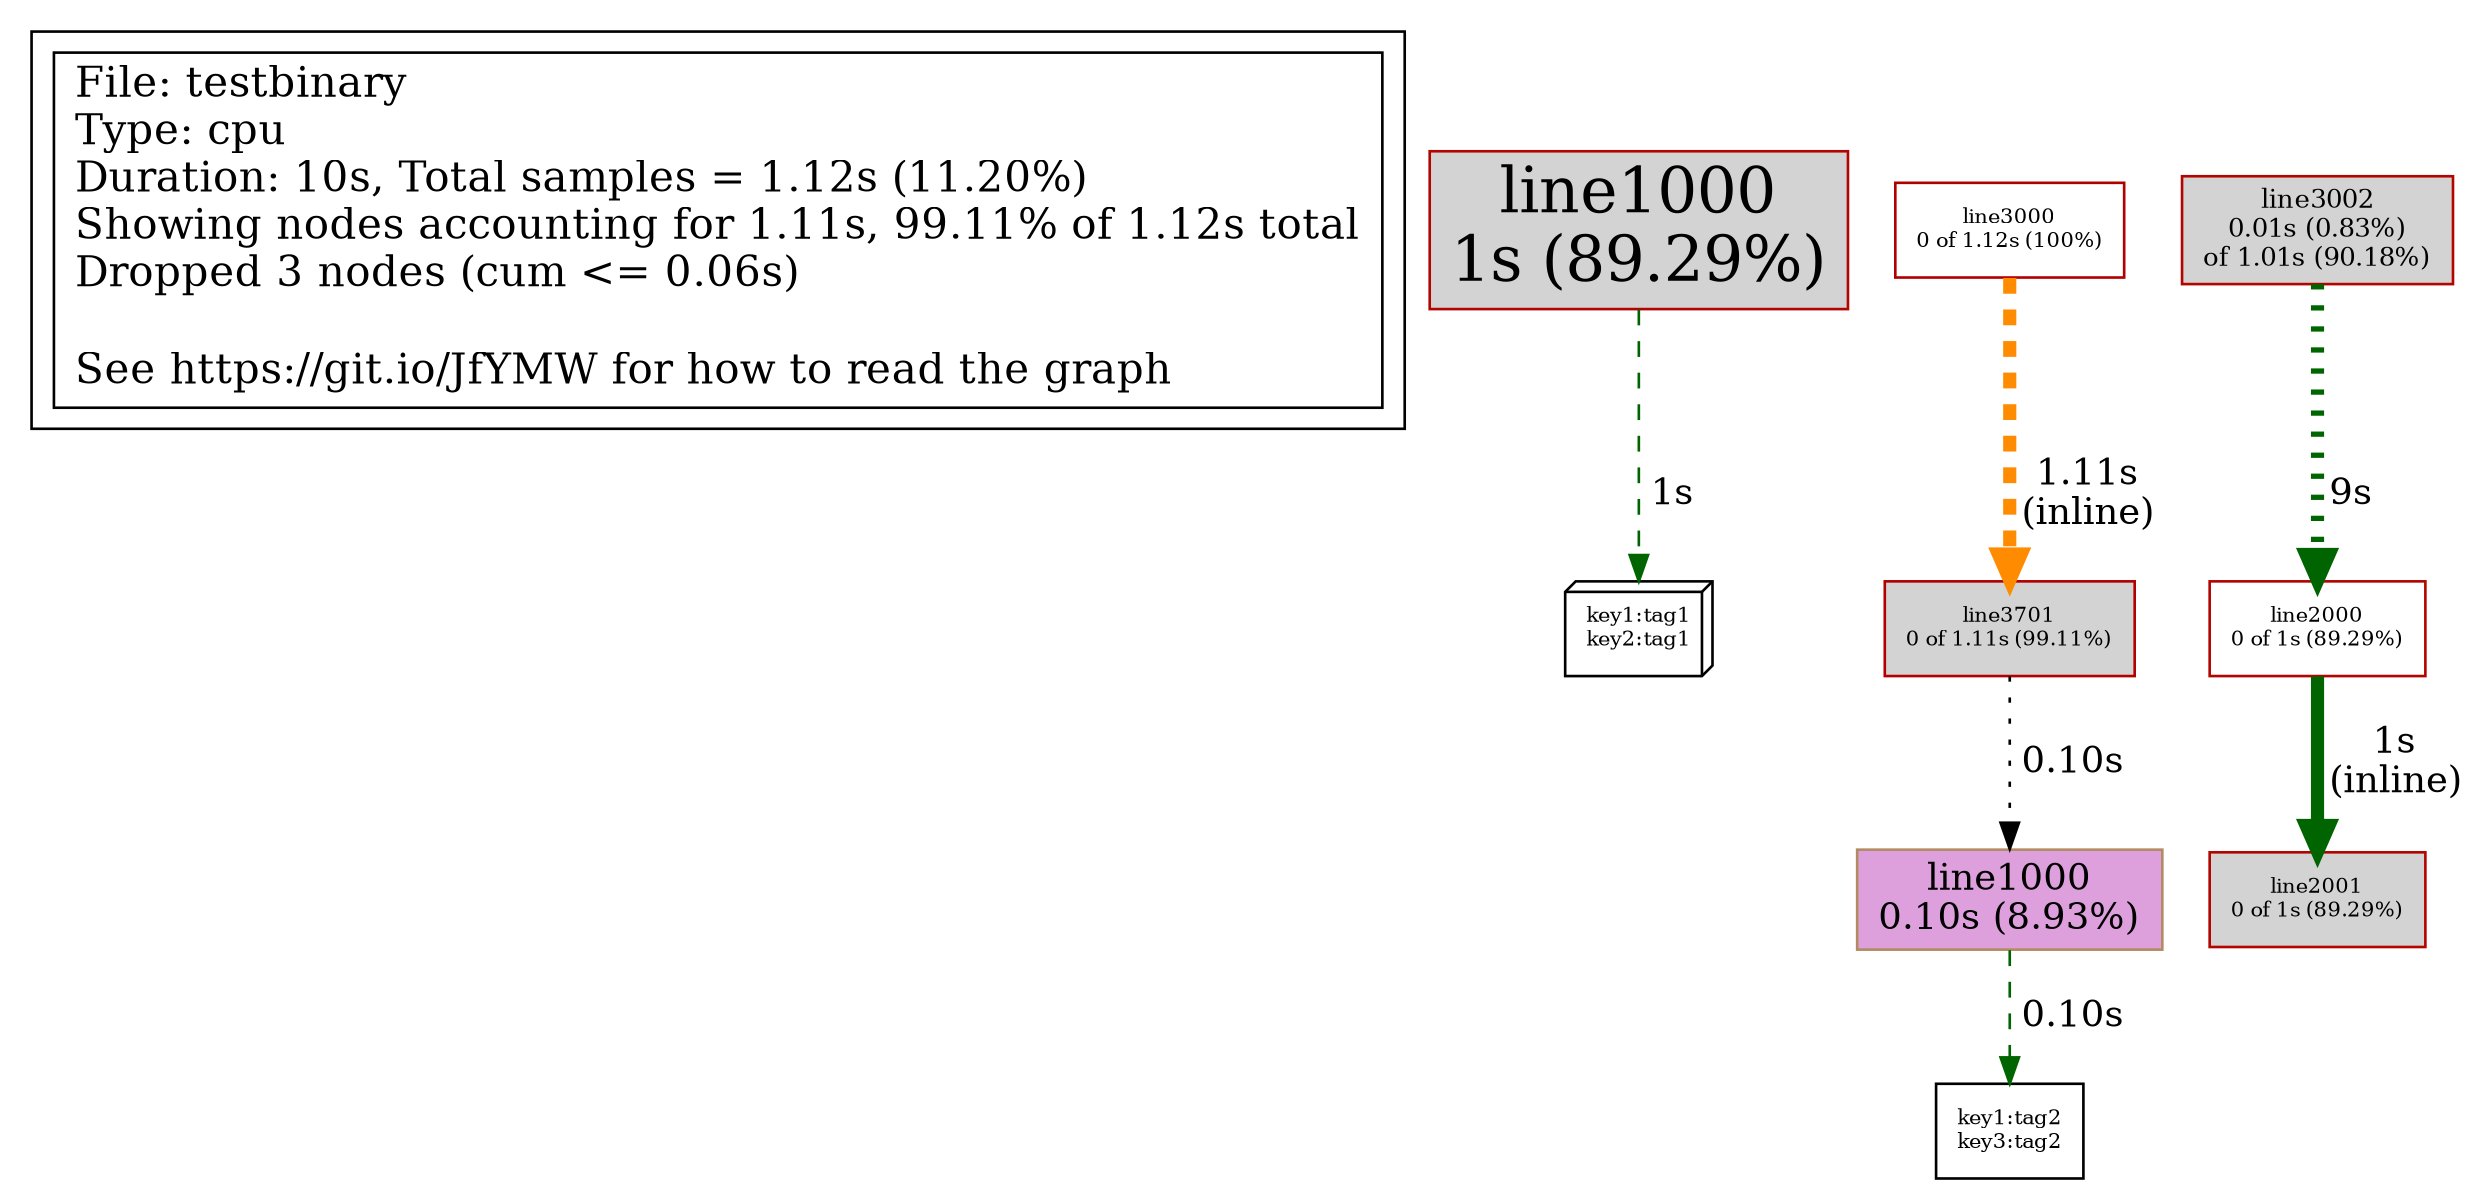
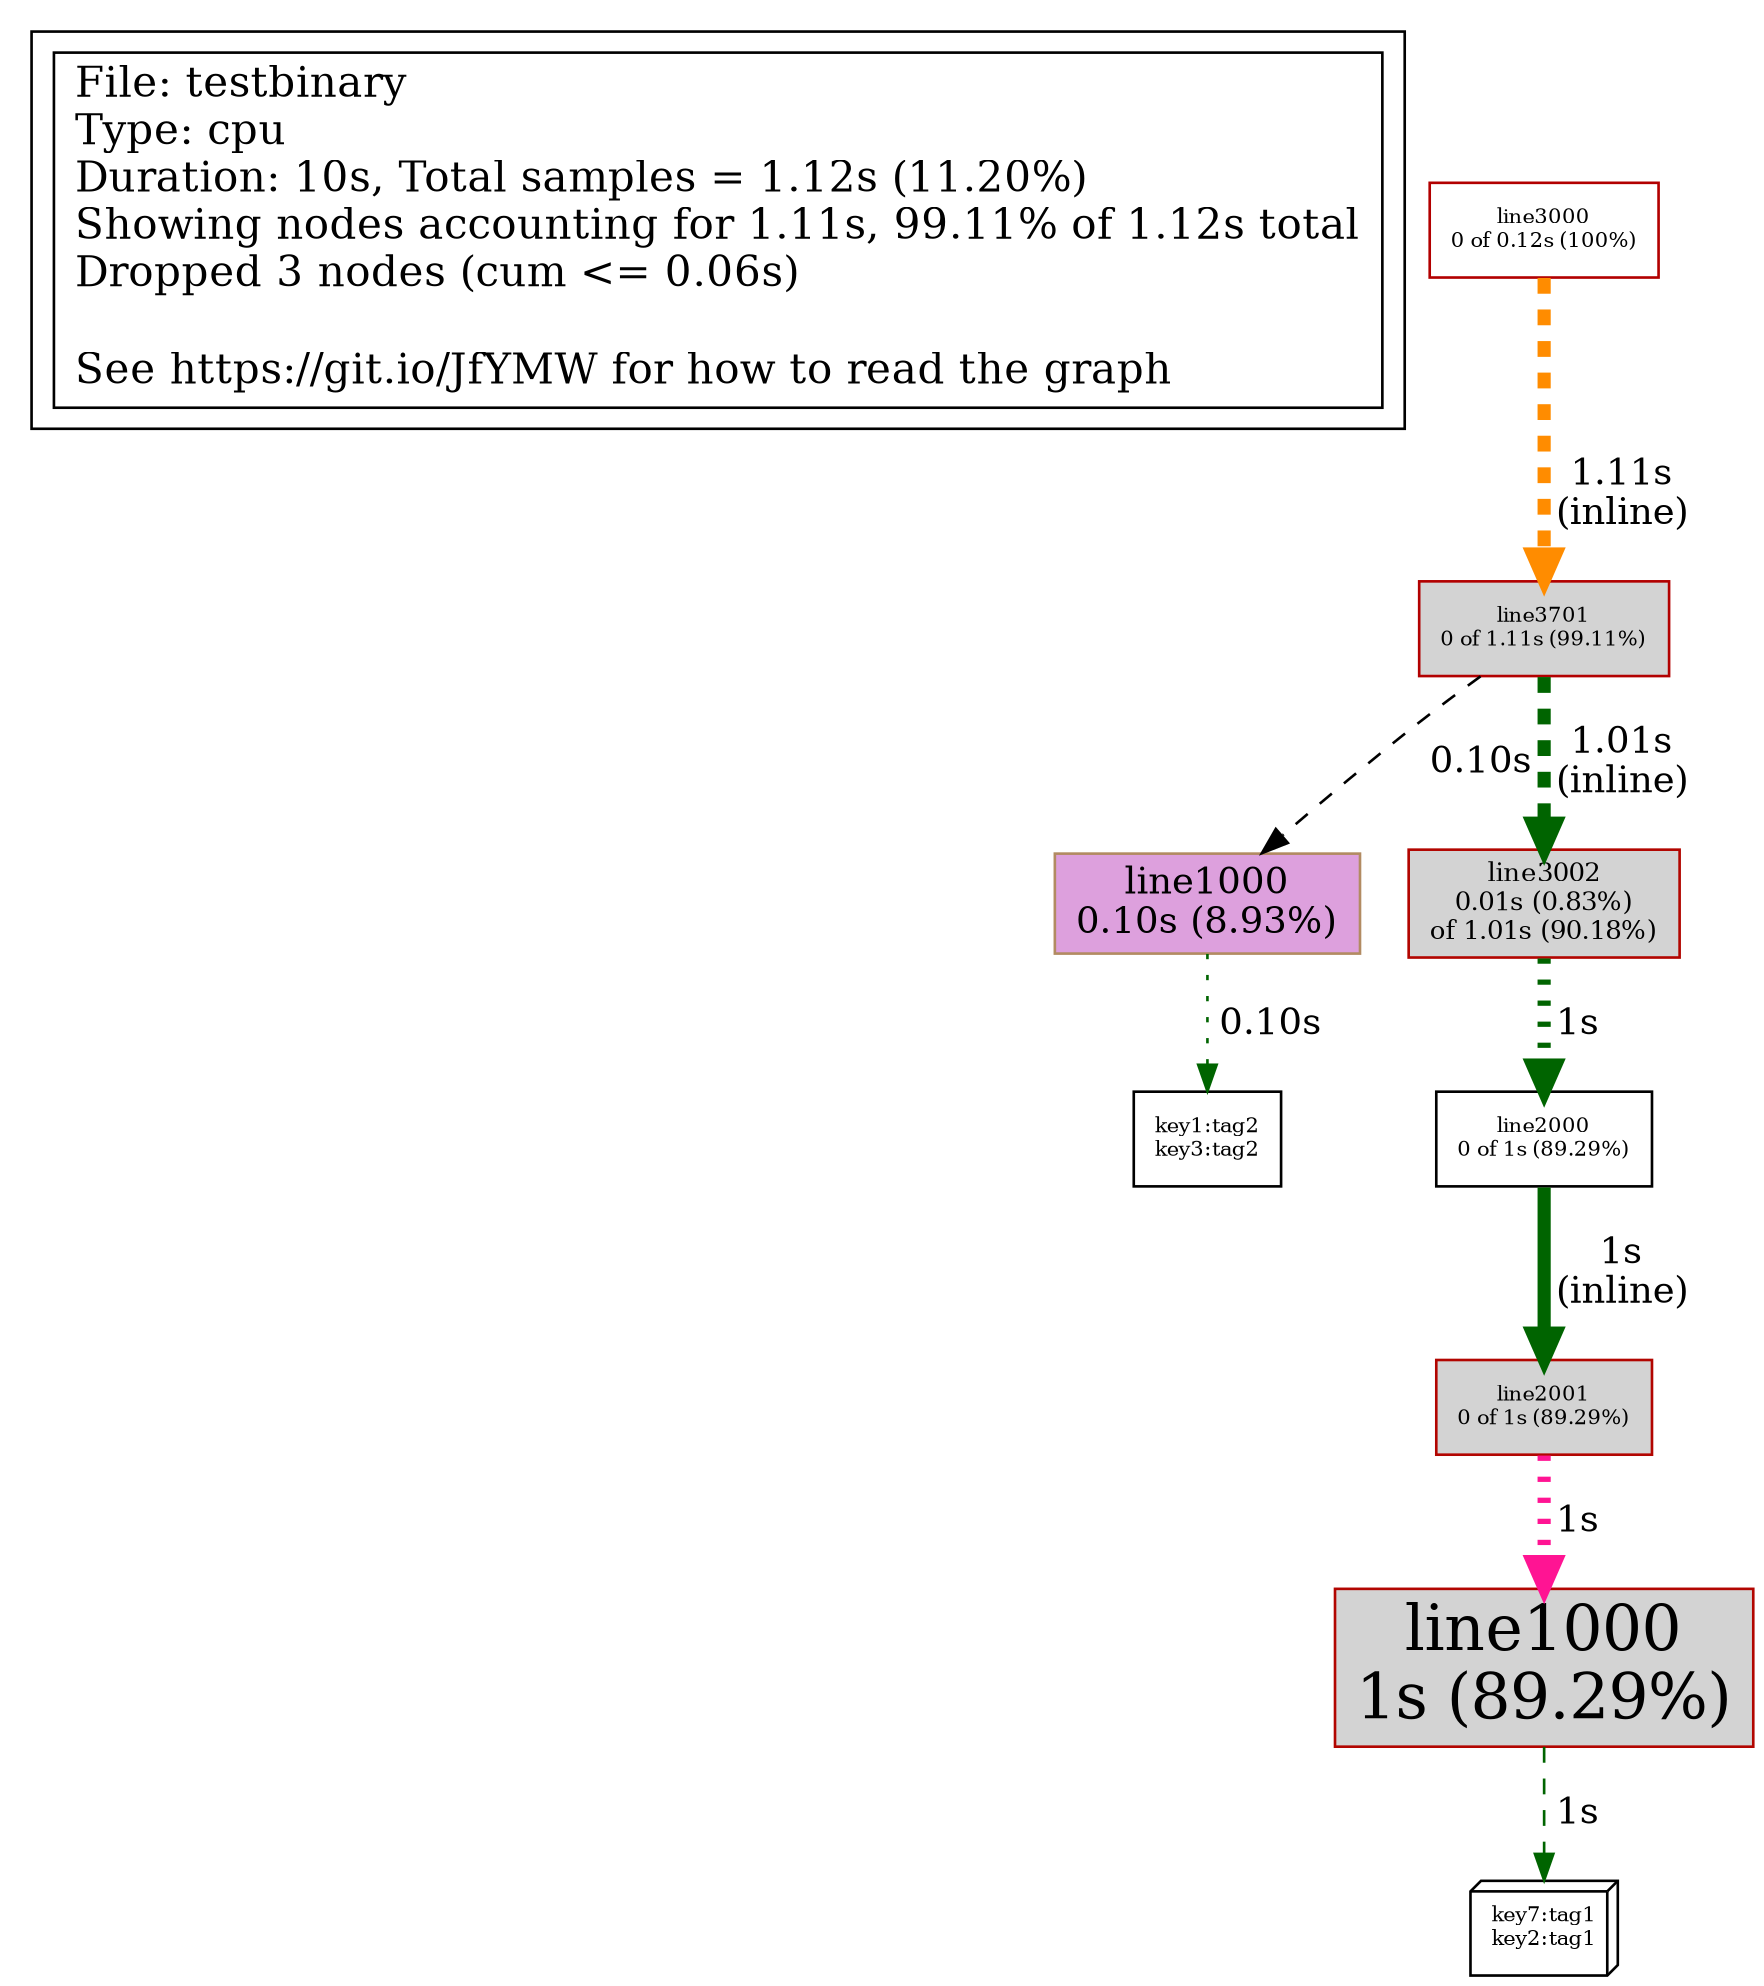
(2010, 230) -> (1544, 230)
(2346, 495) -> (1573, 1025)
(1639, 629) -> (1544, 1928)
(2318, 629) -> (1544, 1139)
(2010, 749) -> (1380, 754)
none -> (1544, 750)
(2010, 1004) -> (1207, 1009)
none -> (1544, 1508)
